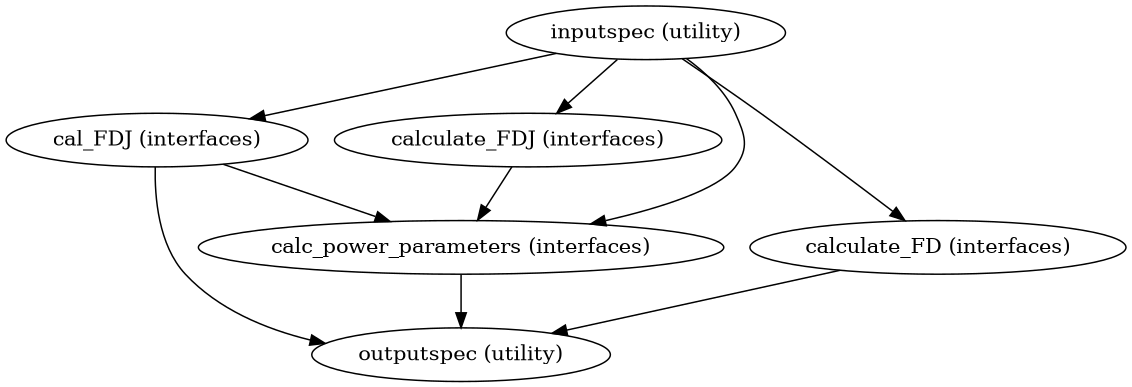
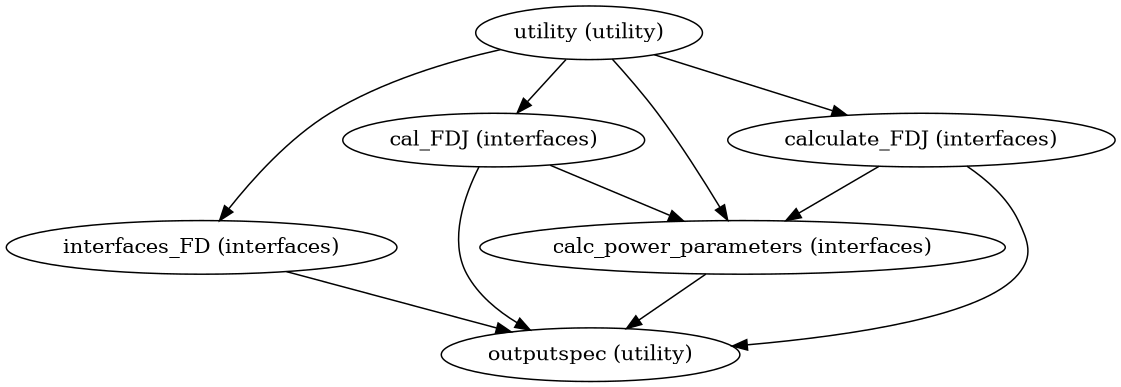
(646, 33) -> (589, 33)
(938, 247) -> (202, 247)
none -> (953, 310)
